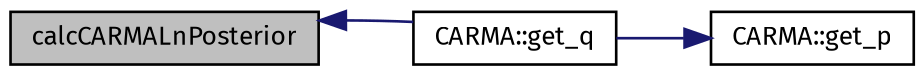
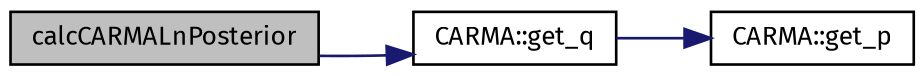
(380, 21) -> (353, 56)
